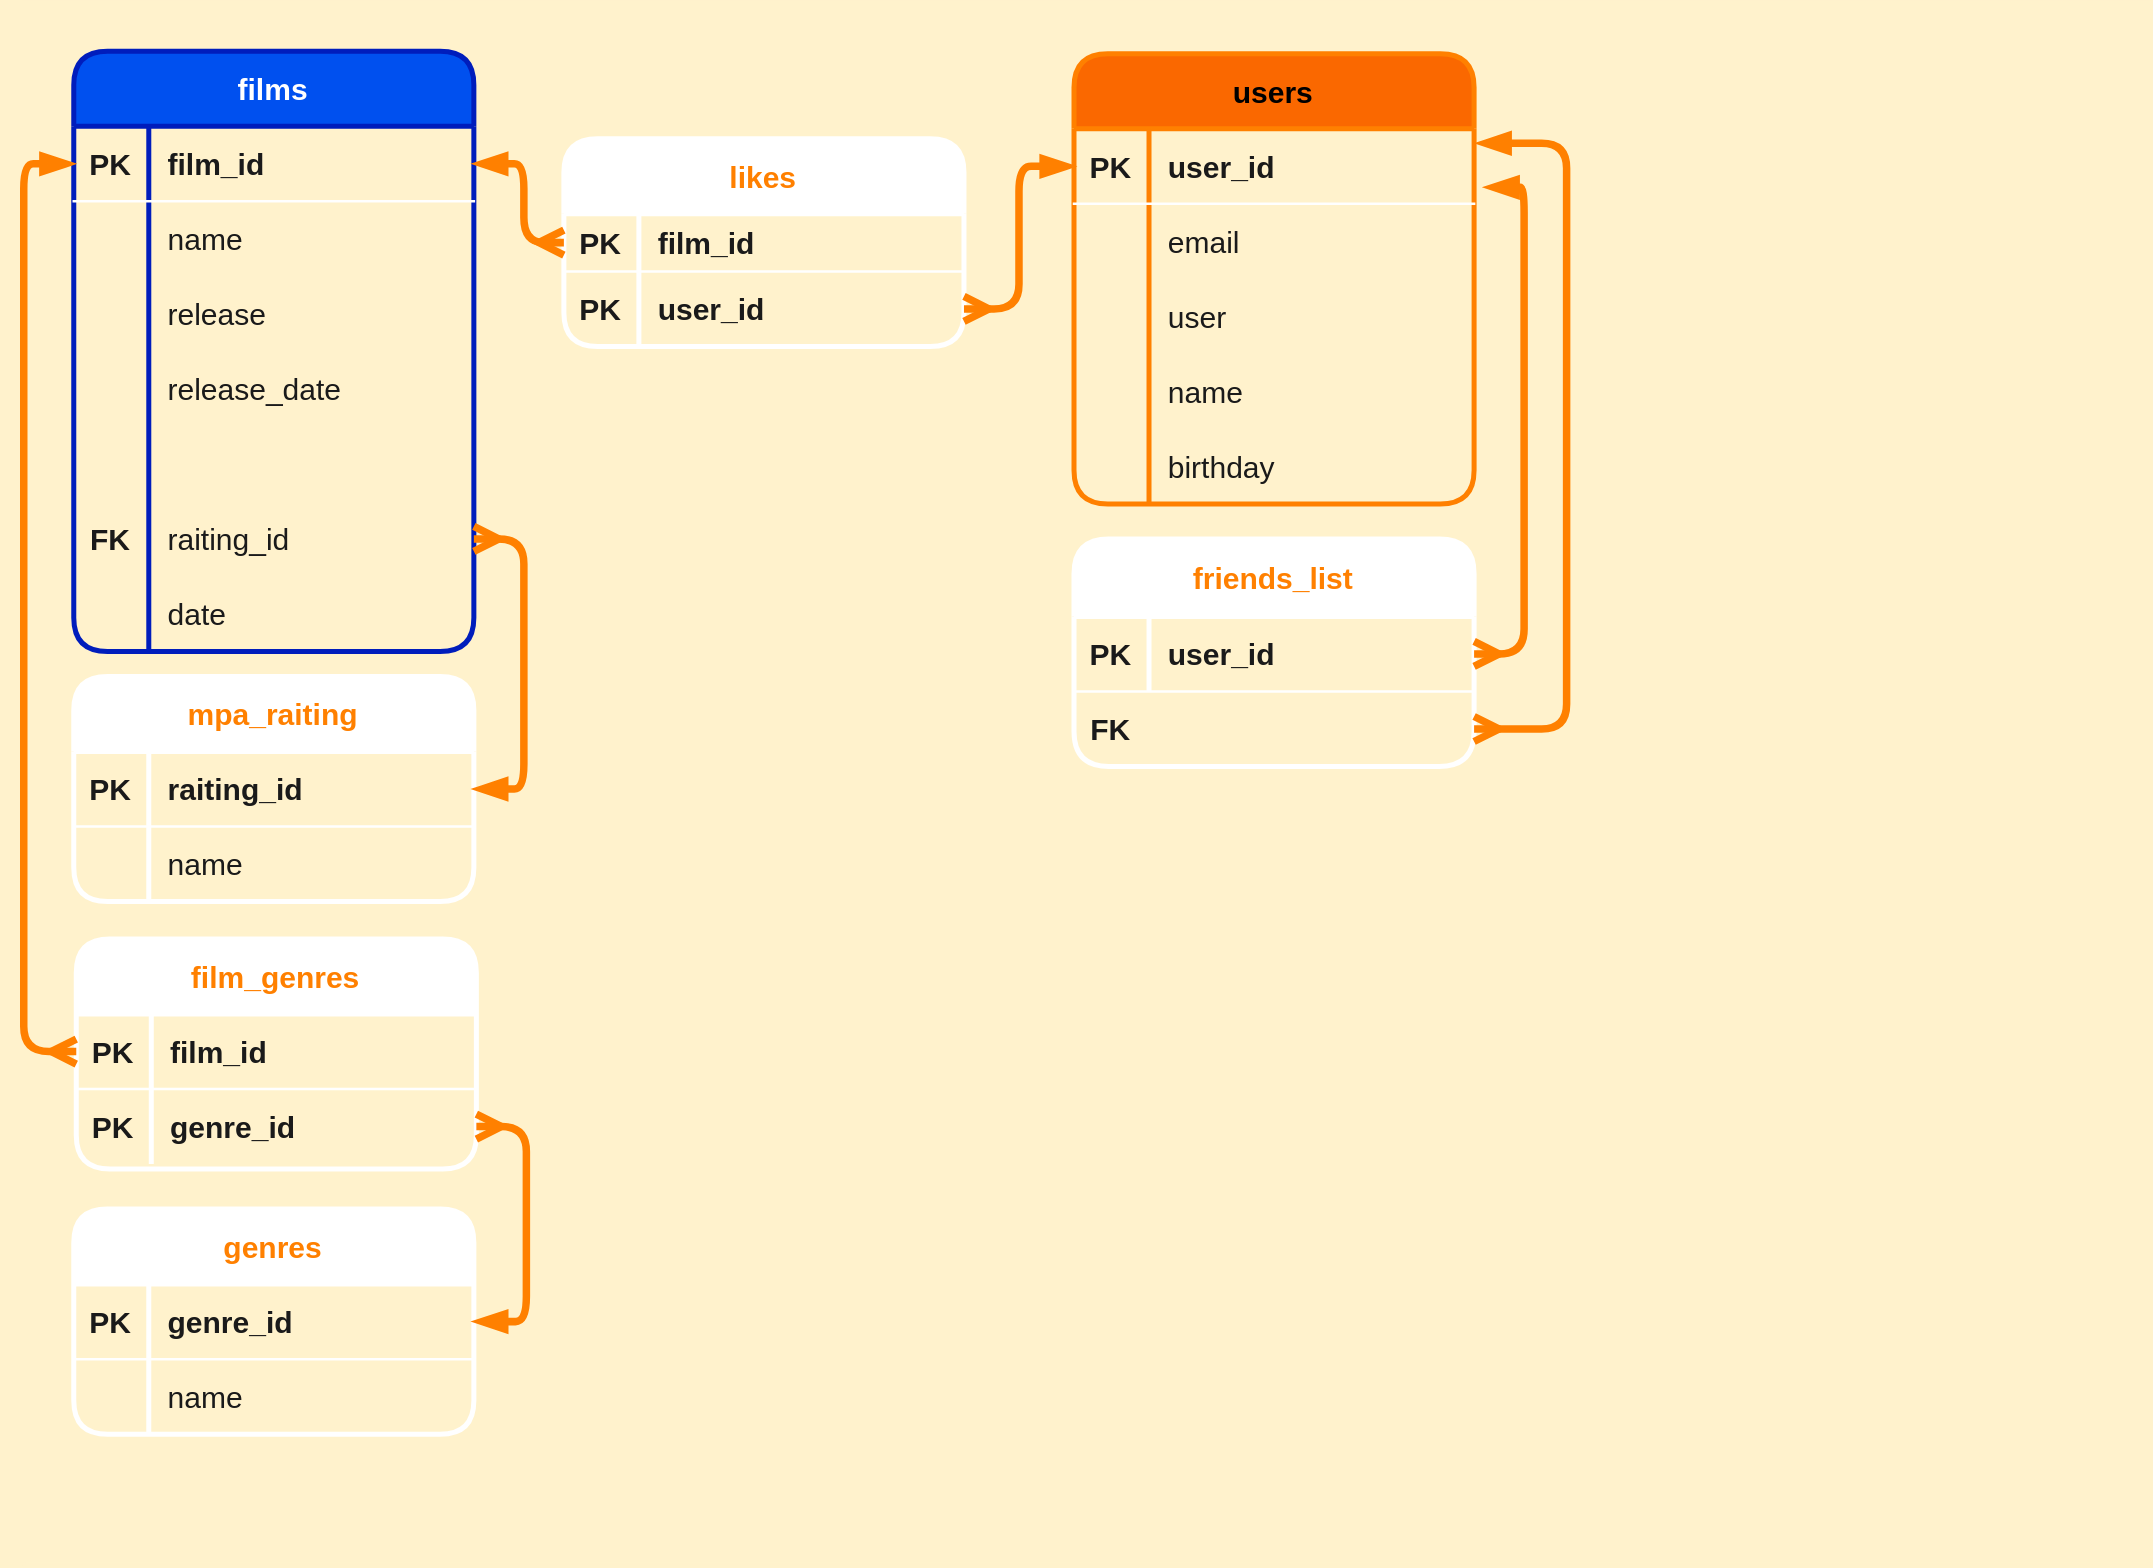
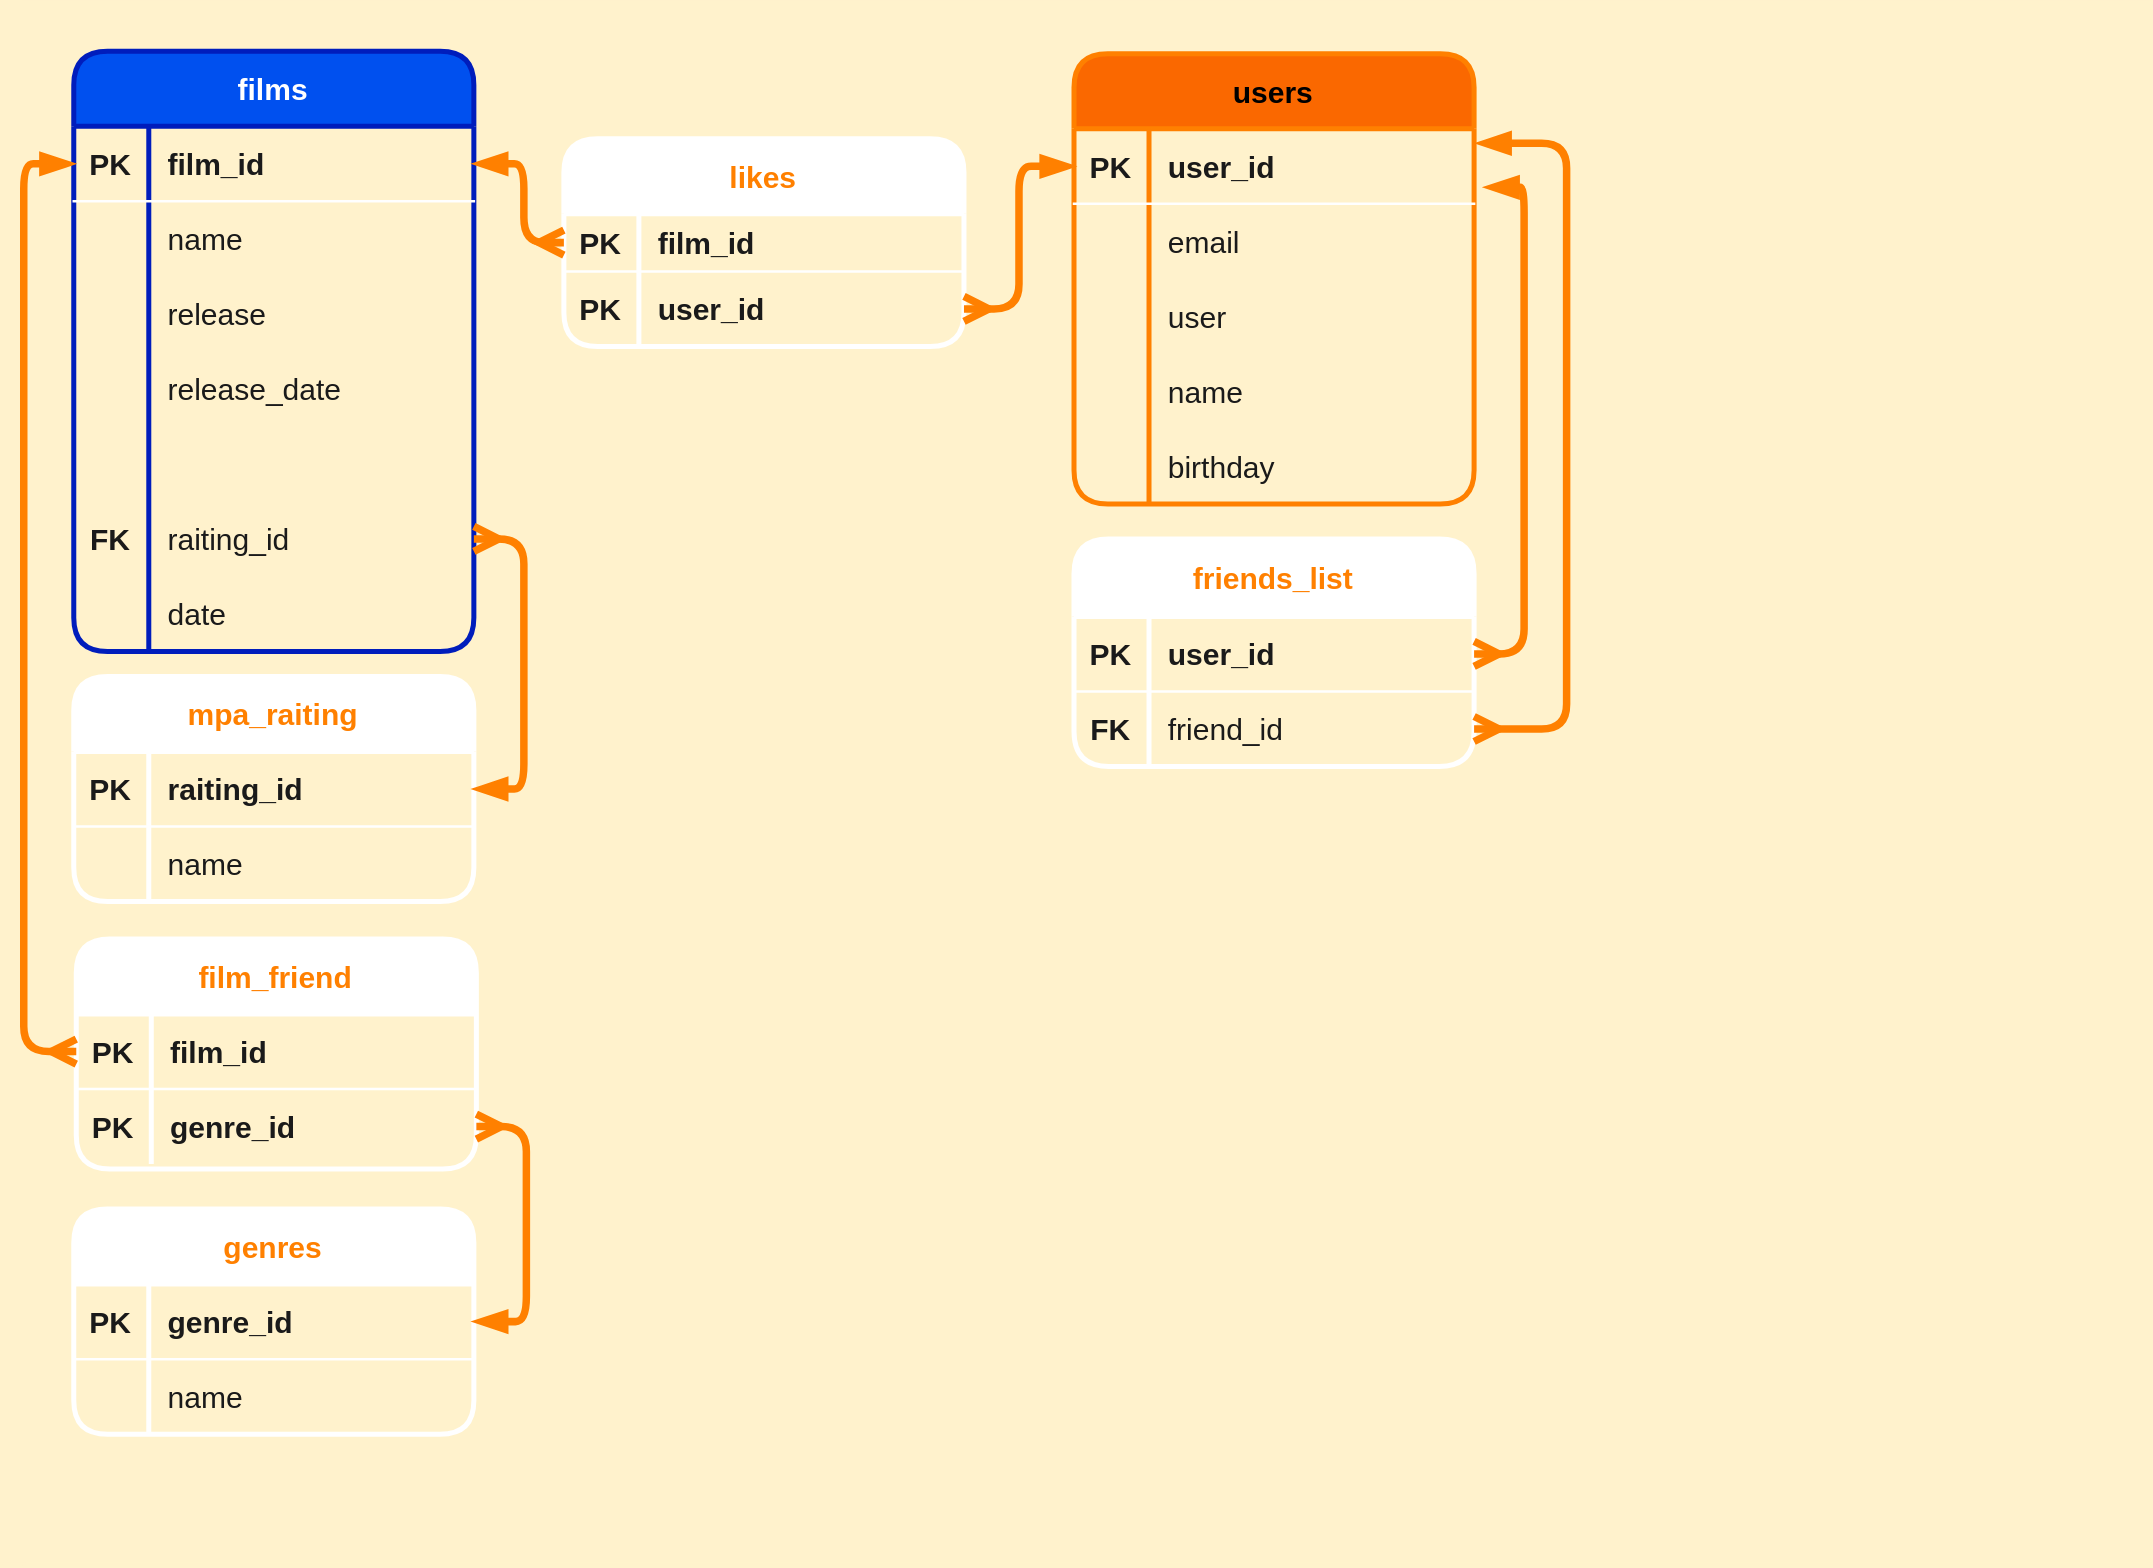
none -> (1311, 729)
(275, 978) -> (275, 978)
